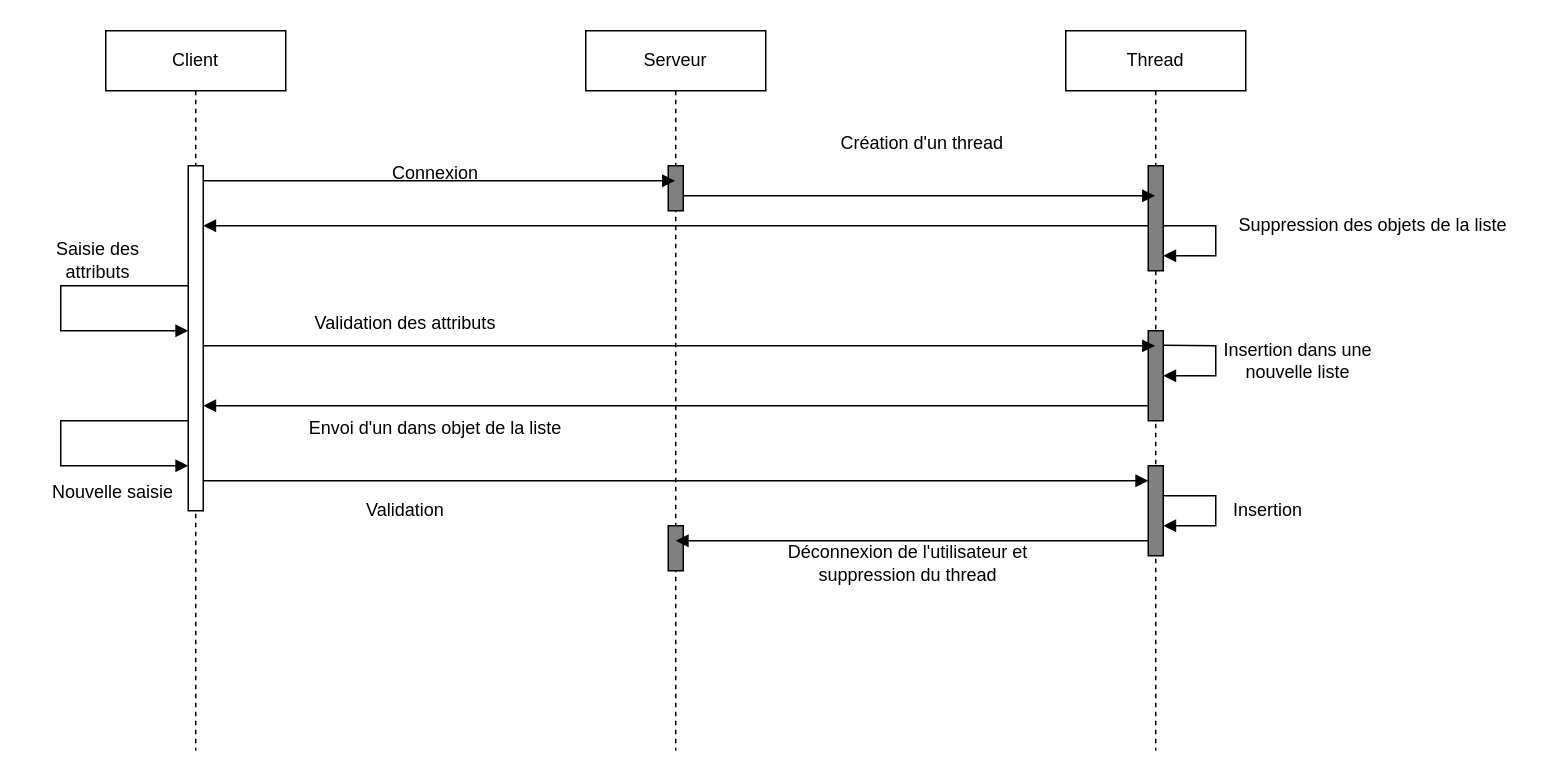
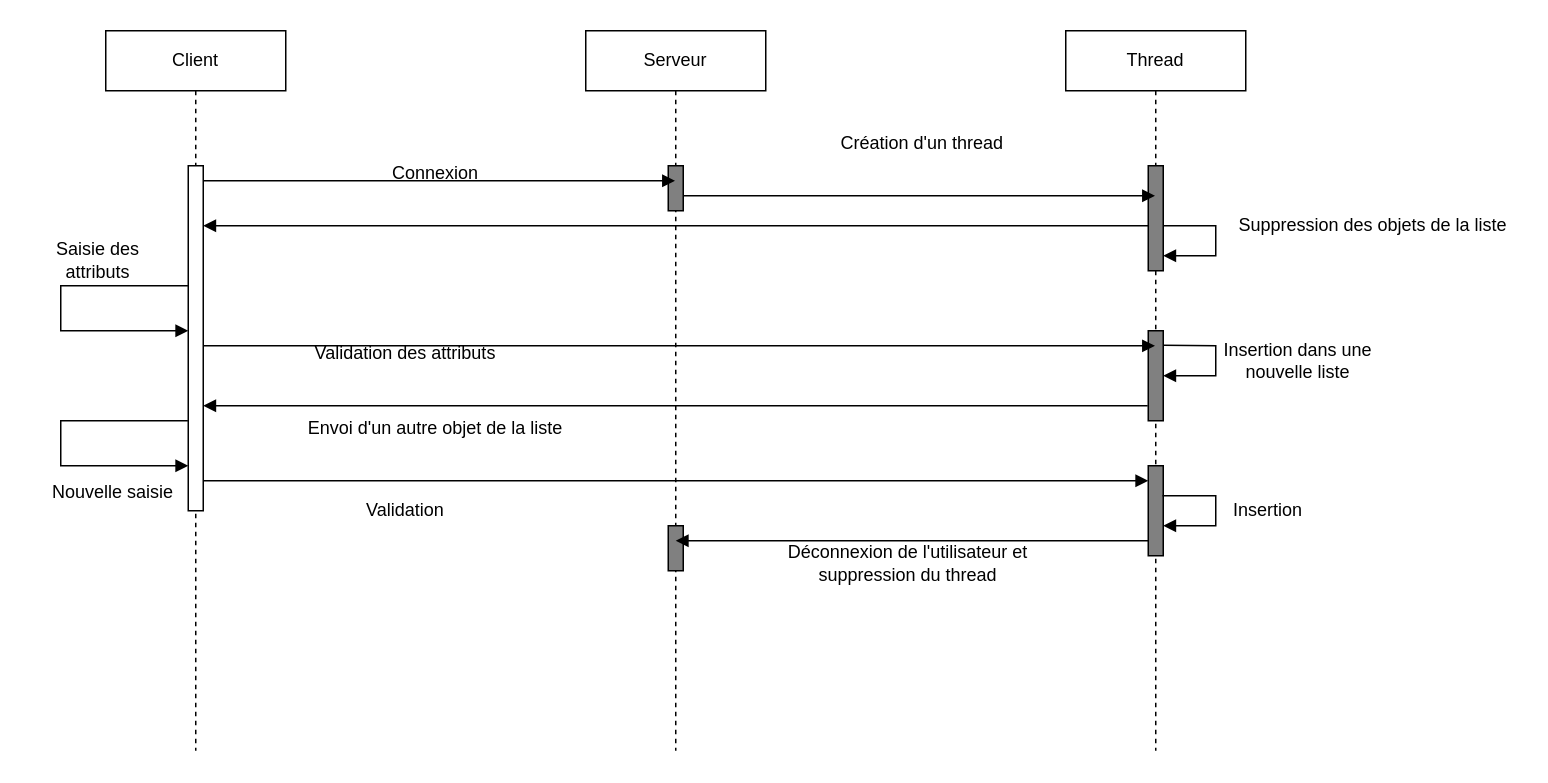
(406, 323) -> (406, 353)
(436, 428) -> (436, 428)
